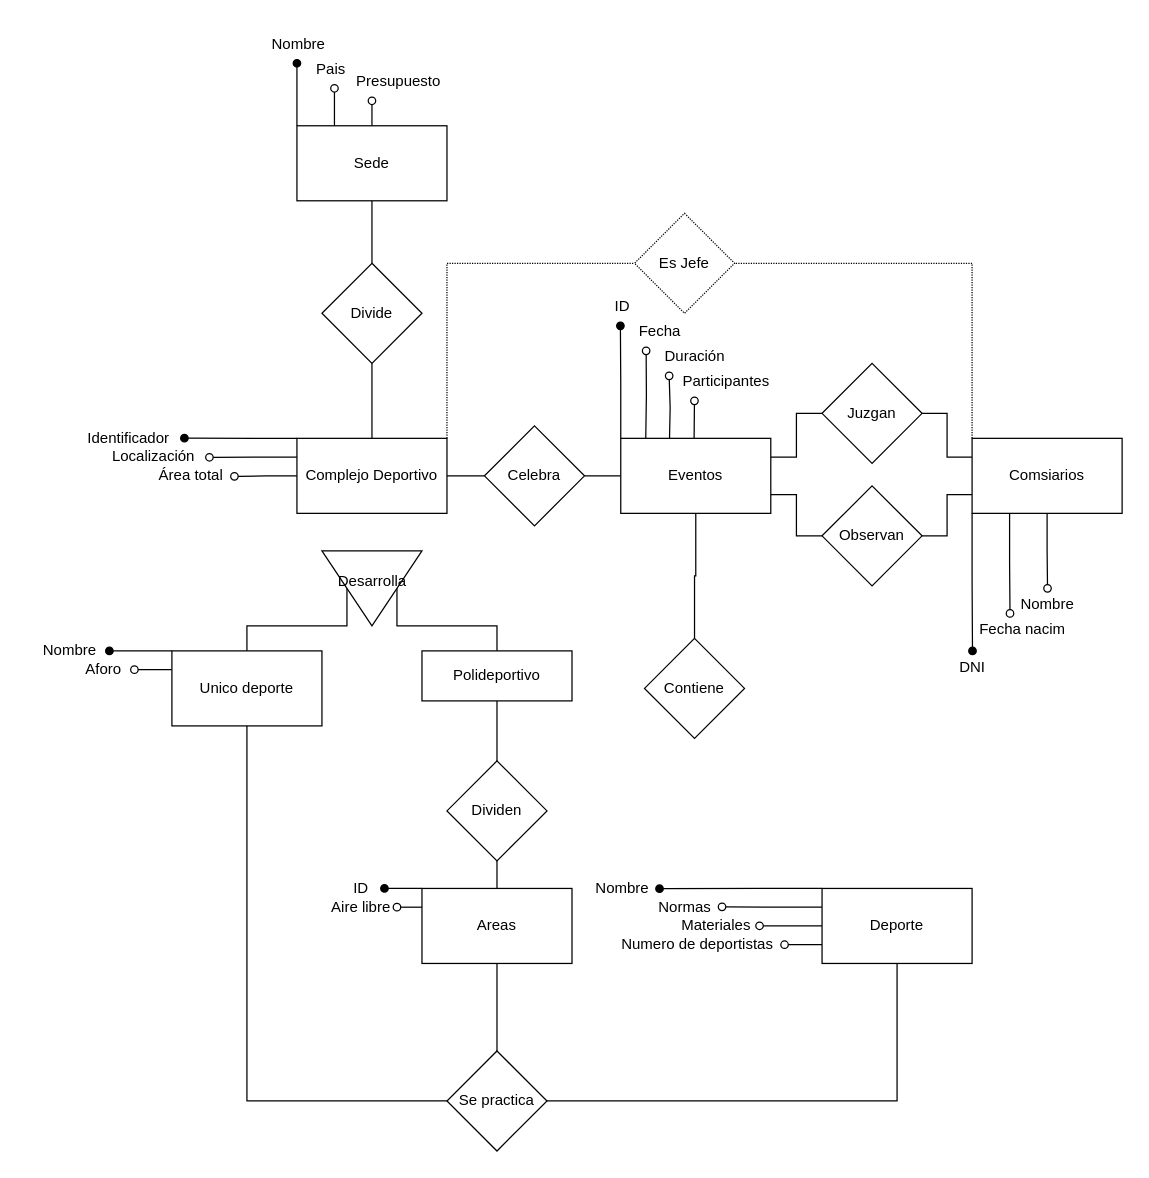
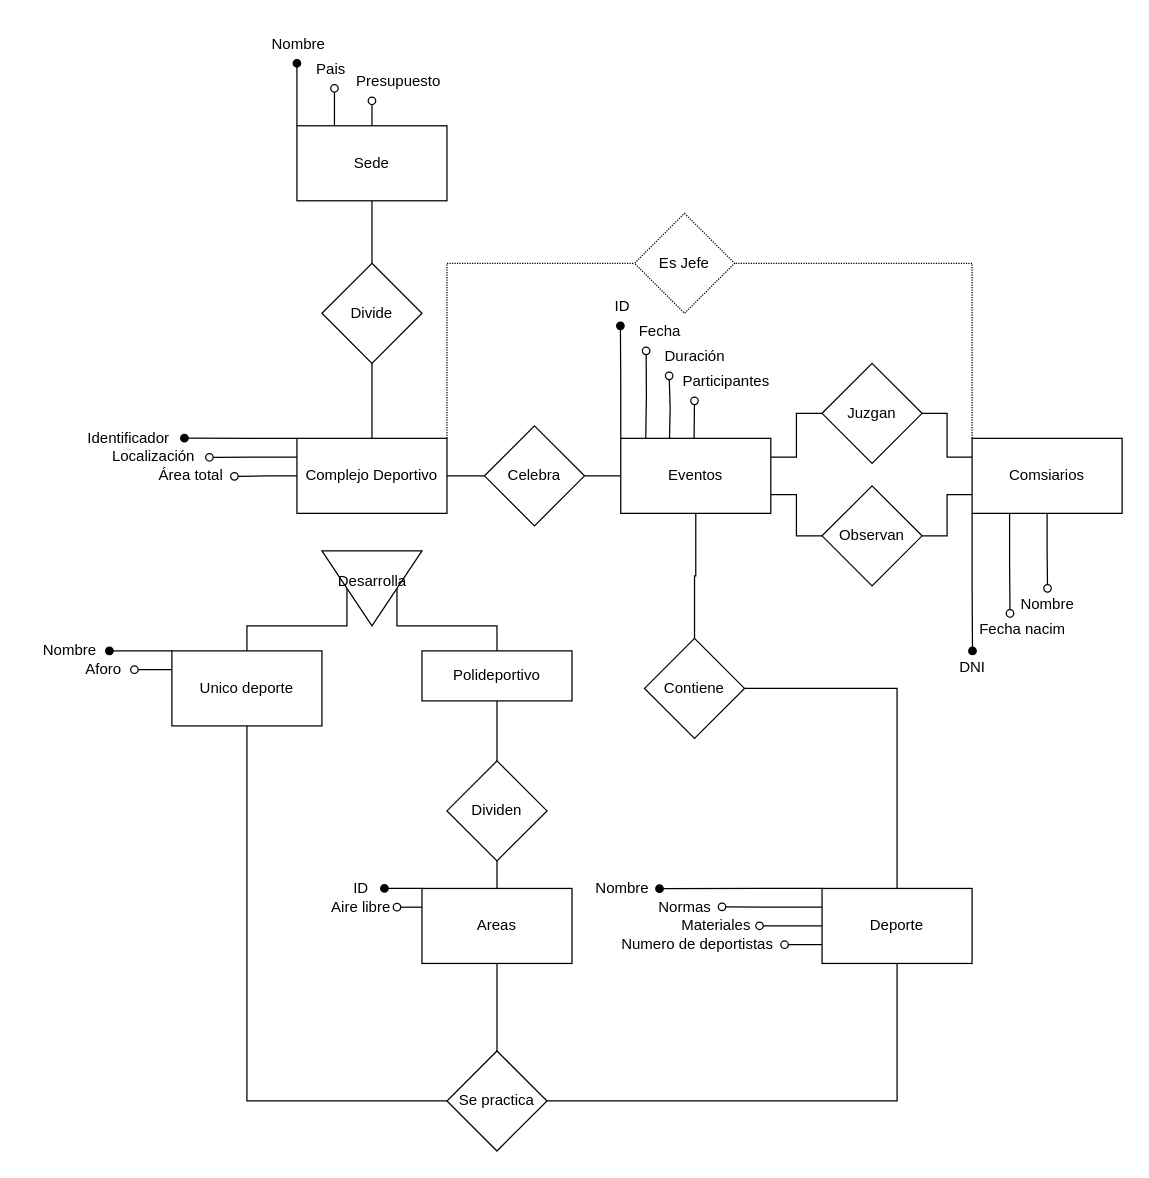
none -> (897, 712)
